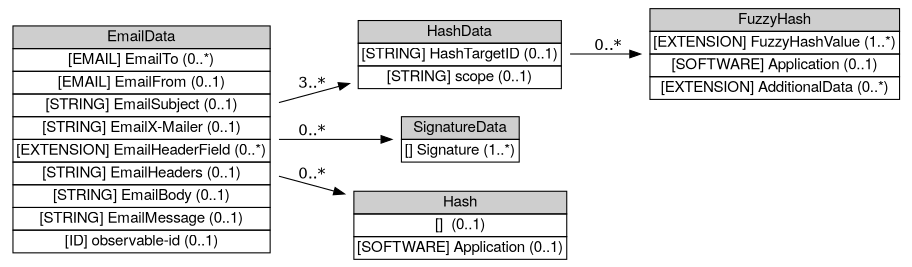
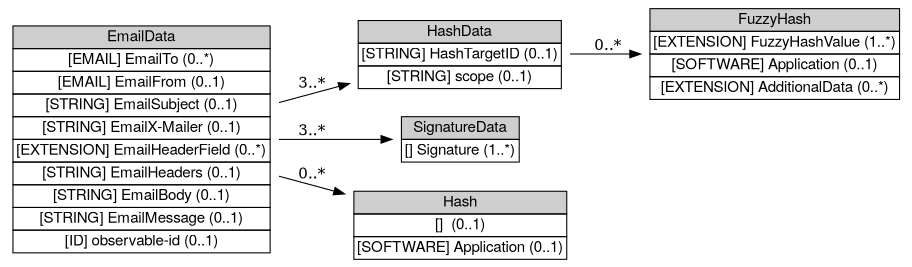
(312, 131) -> (312, 131)
